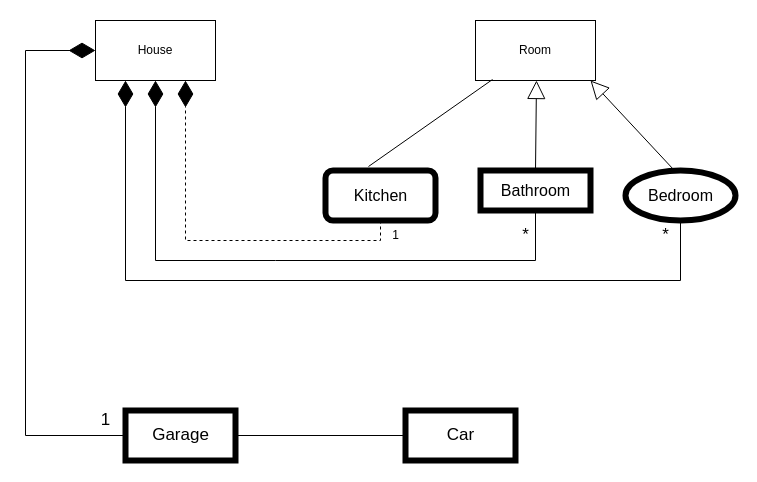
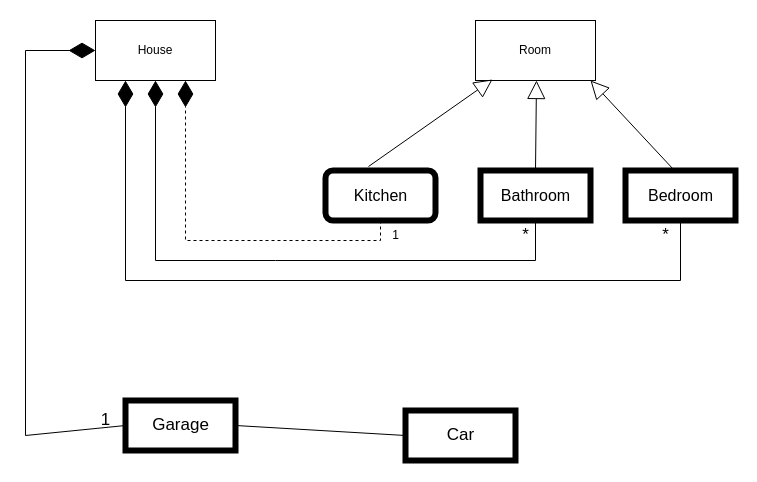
(484, 85) -> (477, 90)
(536, 191) -> (536, 196)
(681, 196) -> (681, 196)
(181, 436) -> (181, 426)
